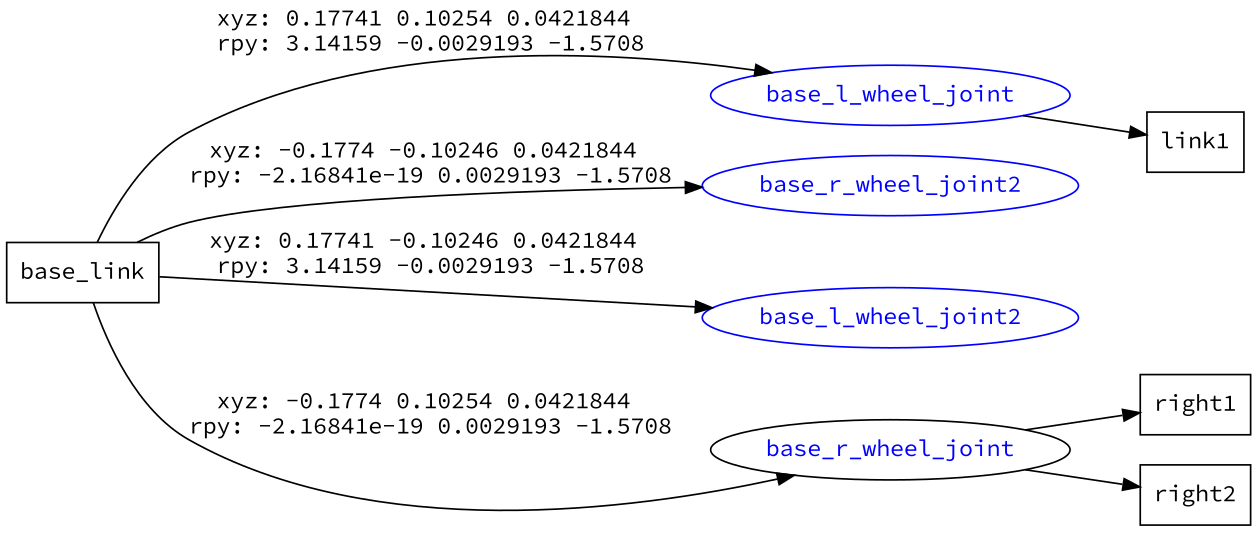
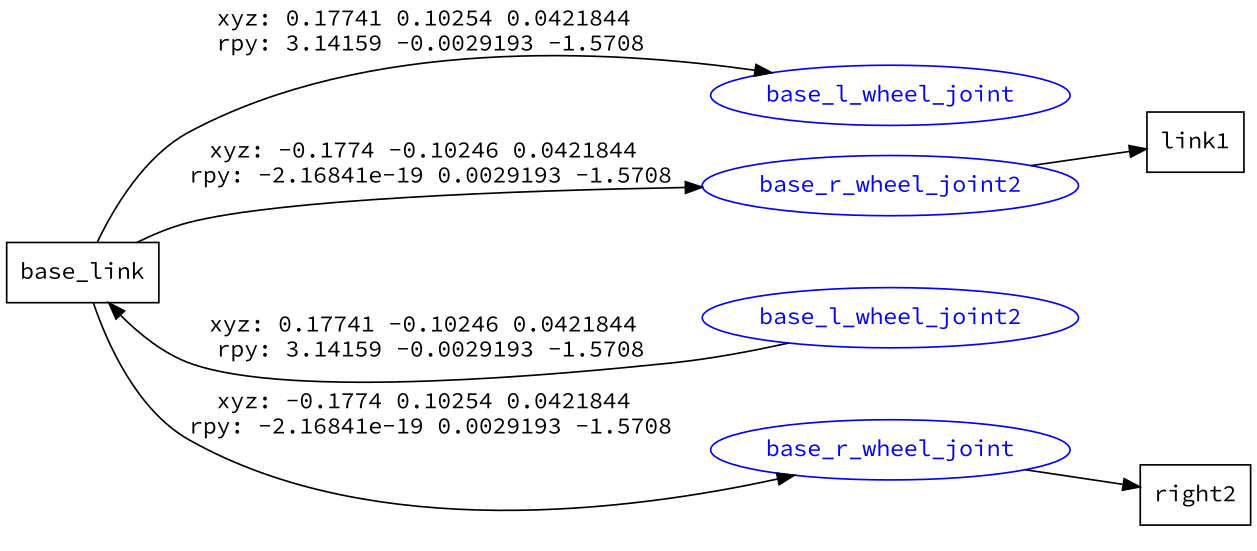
(1076, 124) -> (1080, 159)
(427, 292) -> (447, 380)
(1195, 405) -> none
(890, 450) -> (890, 450)
